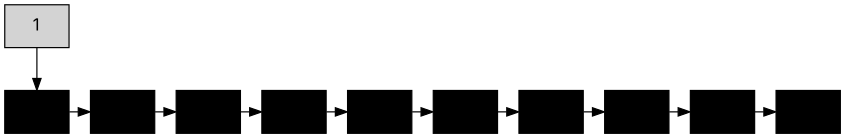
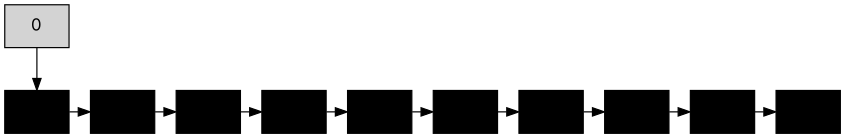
(37, 26) -> (37, 26)
